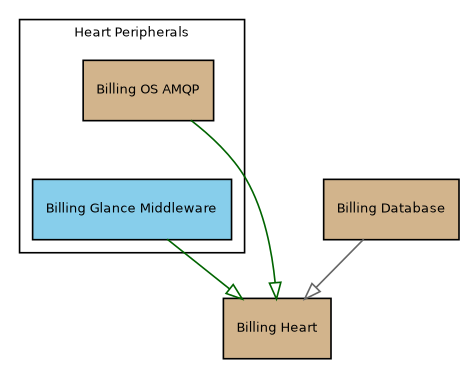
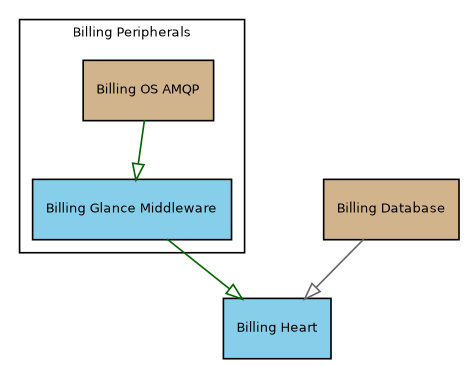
(132, 33) -> (132, 33)
(256, 200) -> (141, 142)
(277, 329) -> (277, 329)
